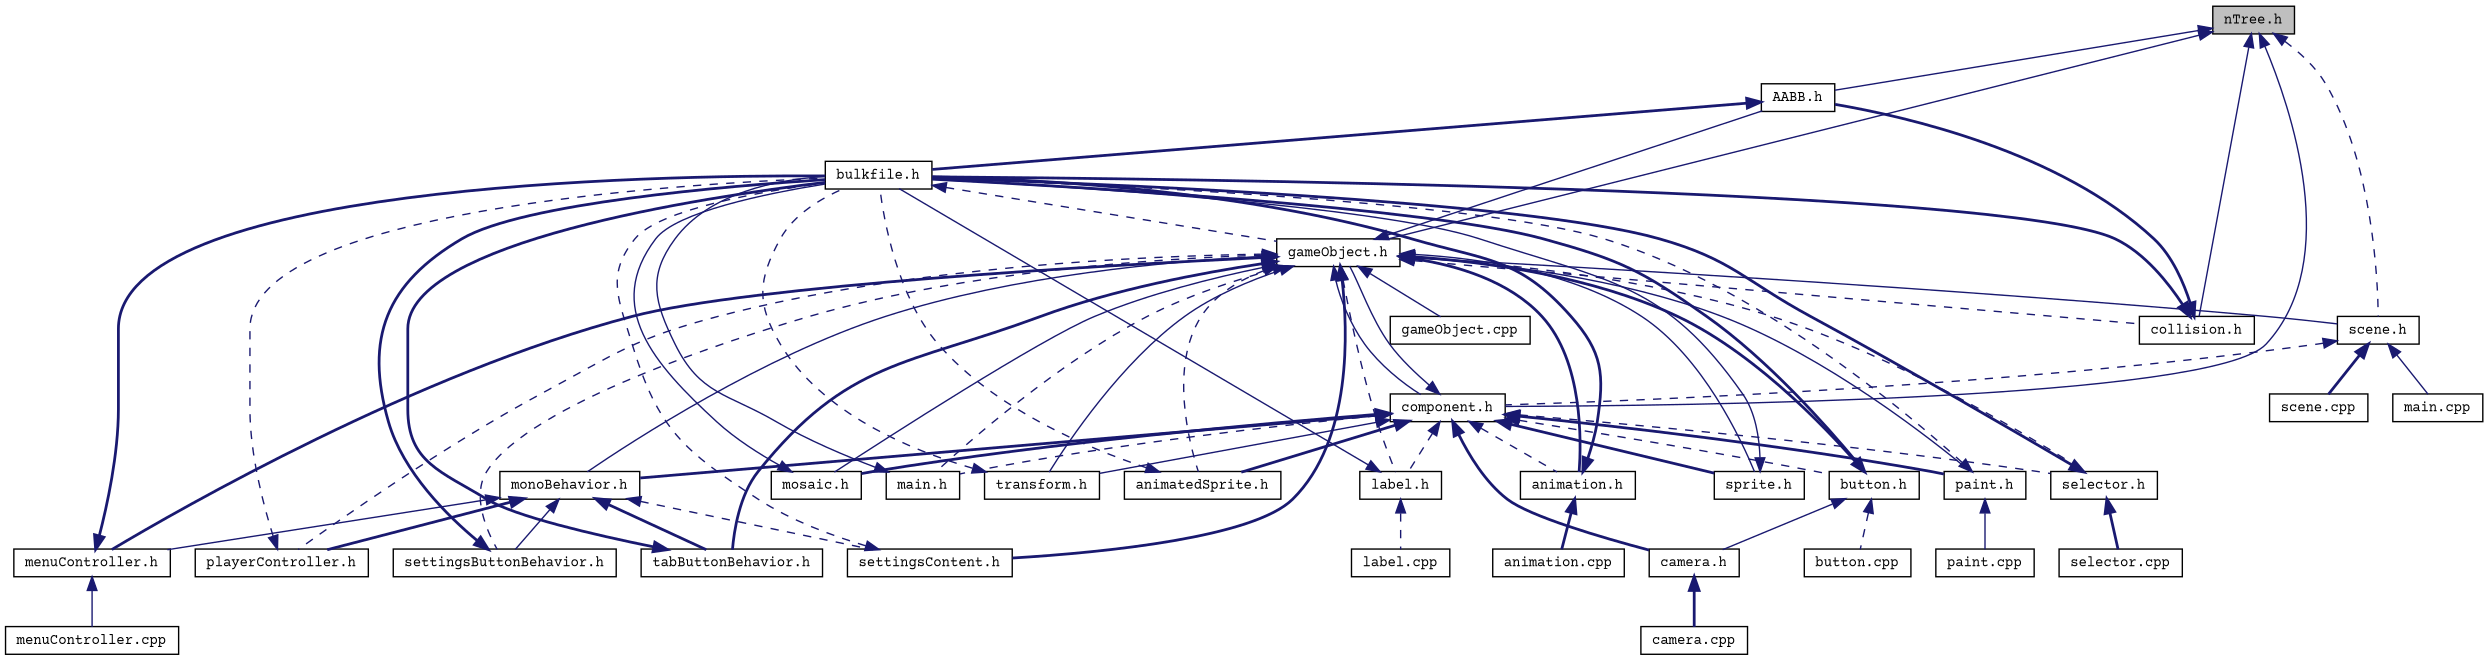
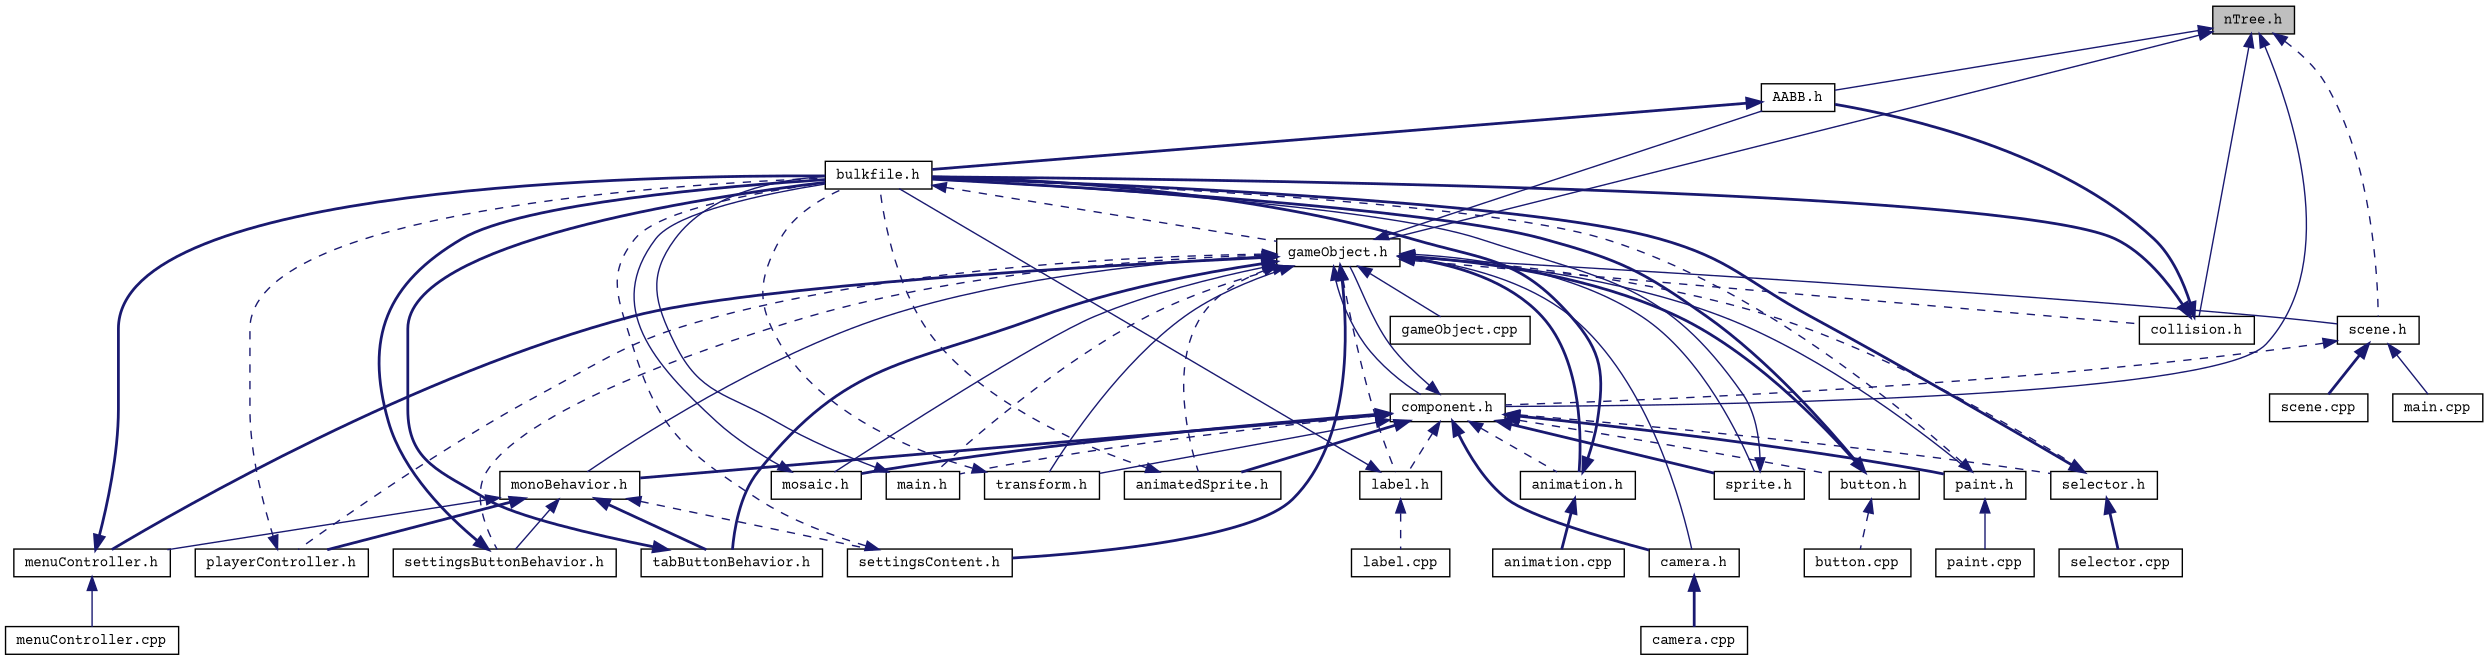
(1778, 527) -> (1605, 352)
